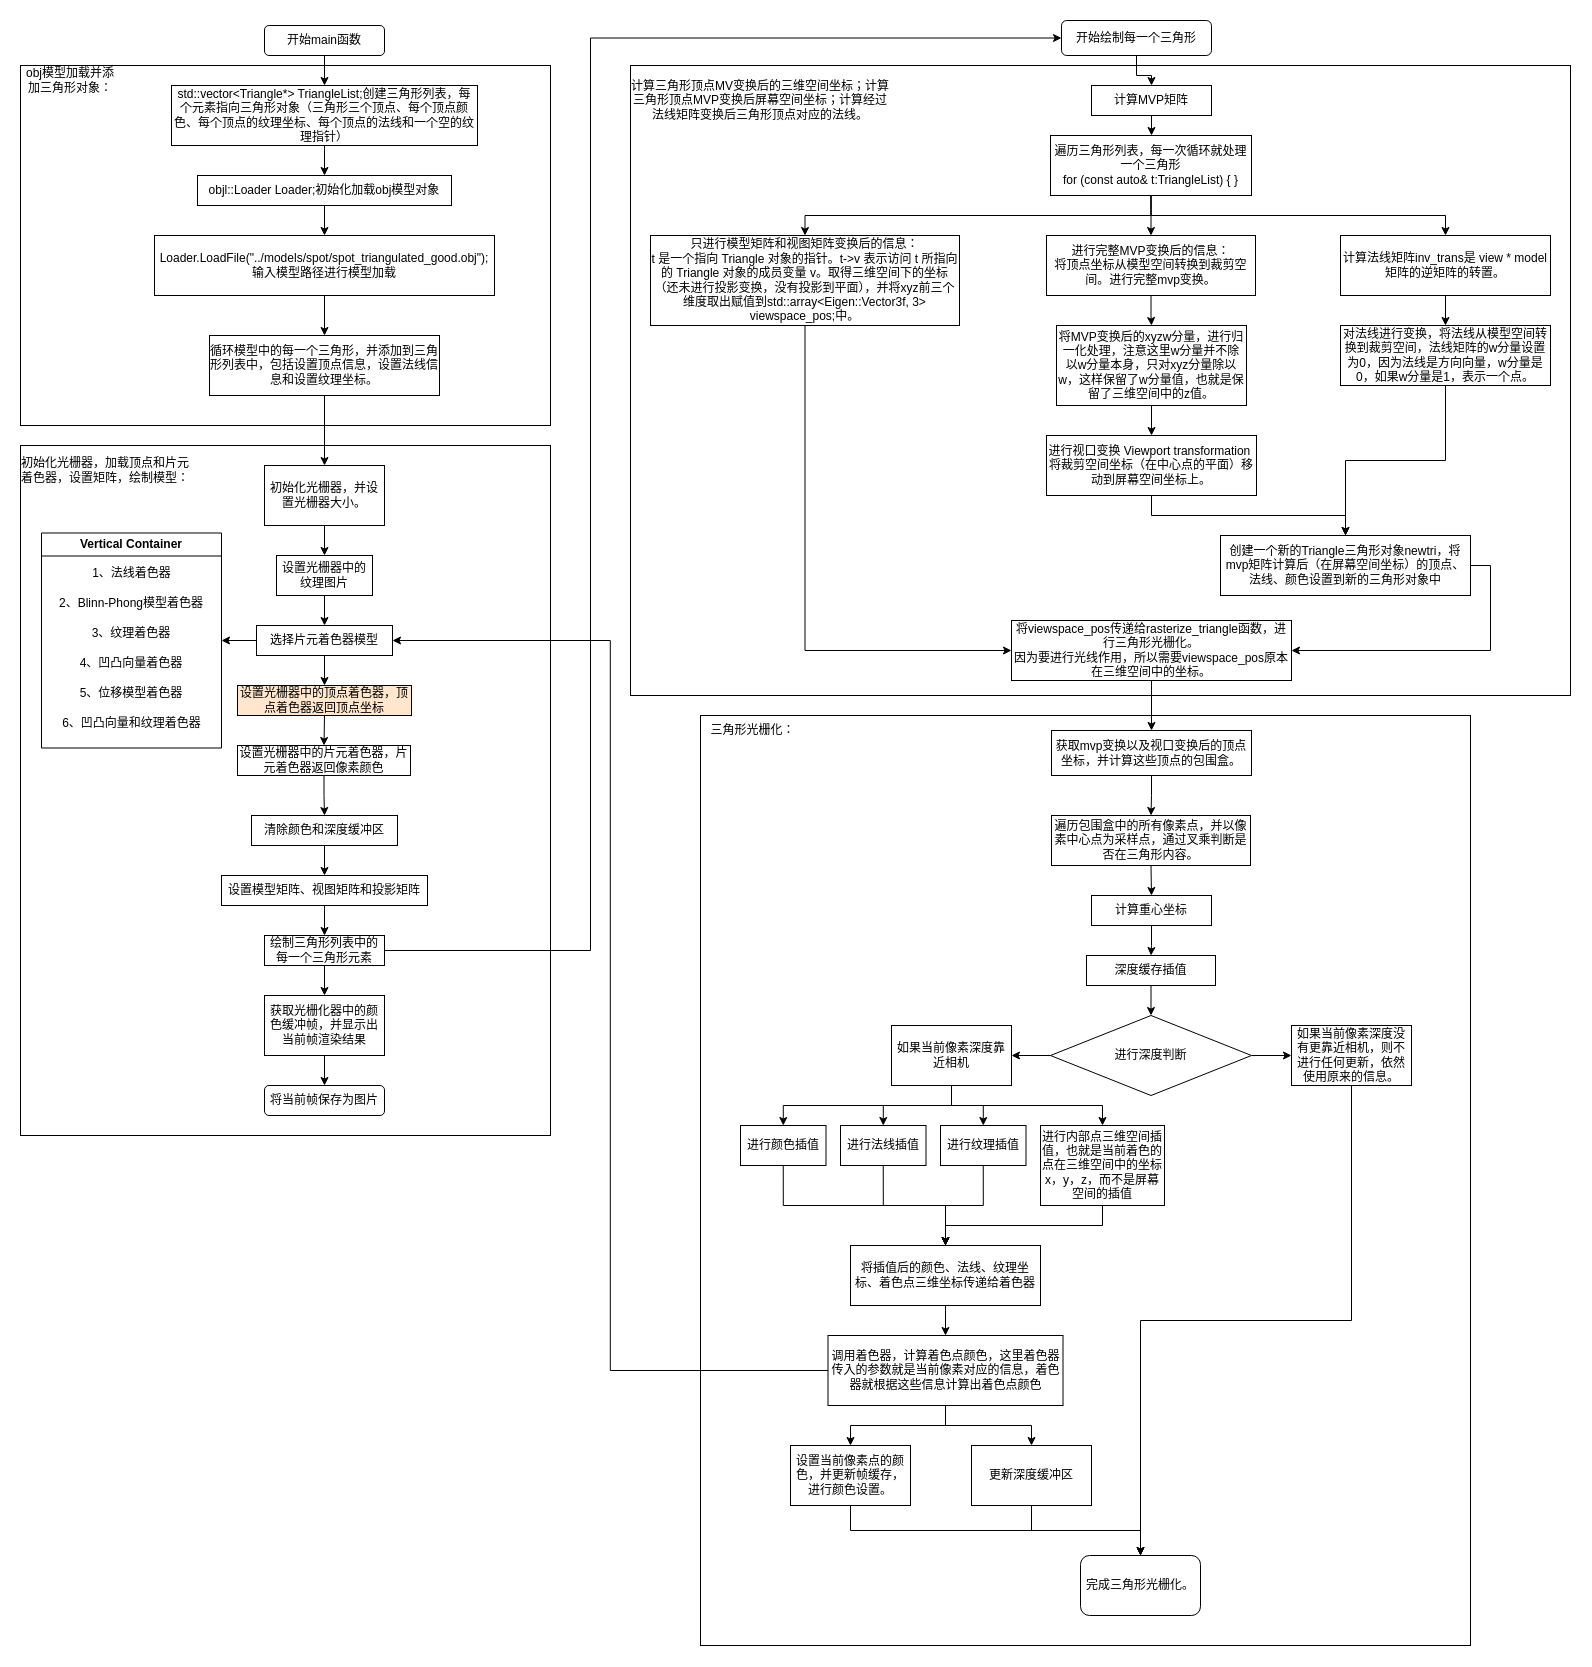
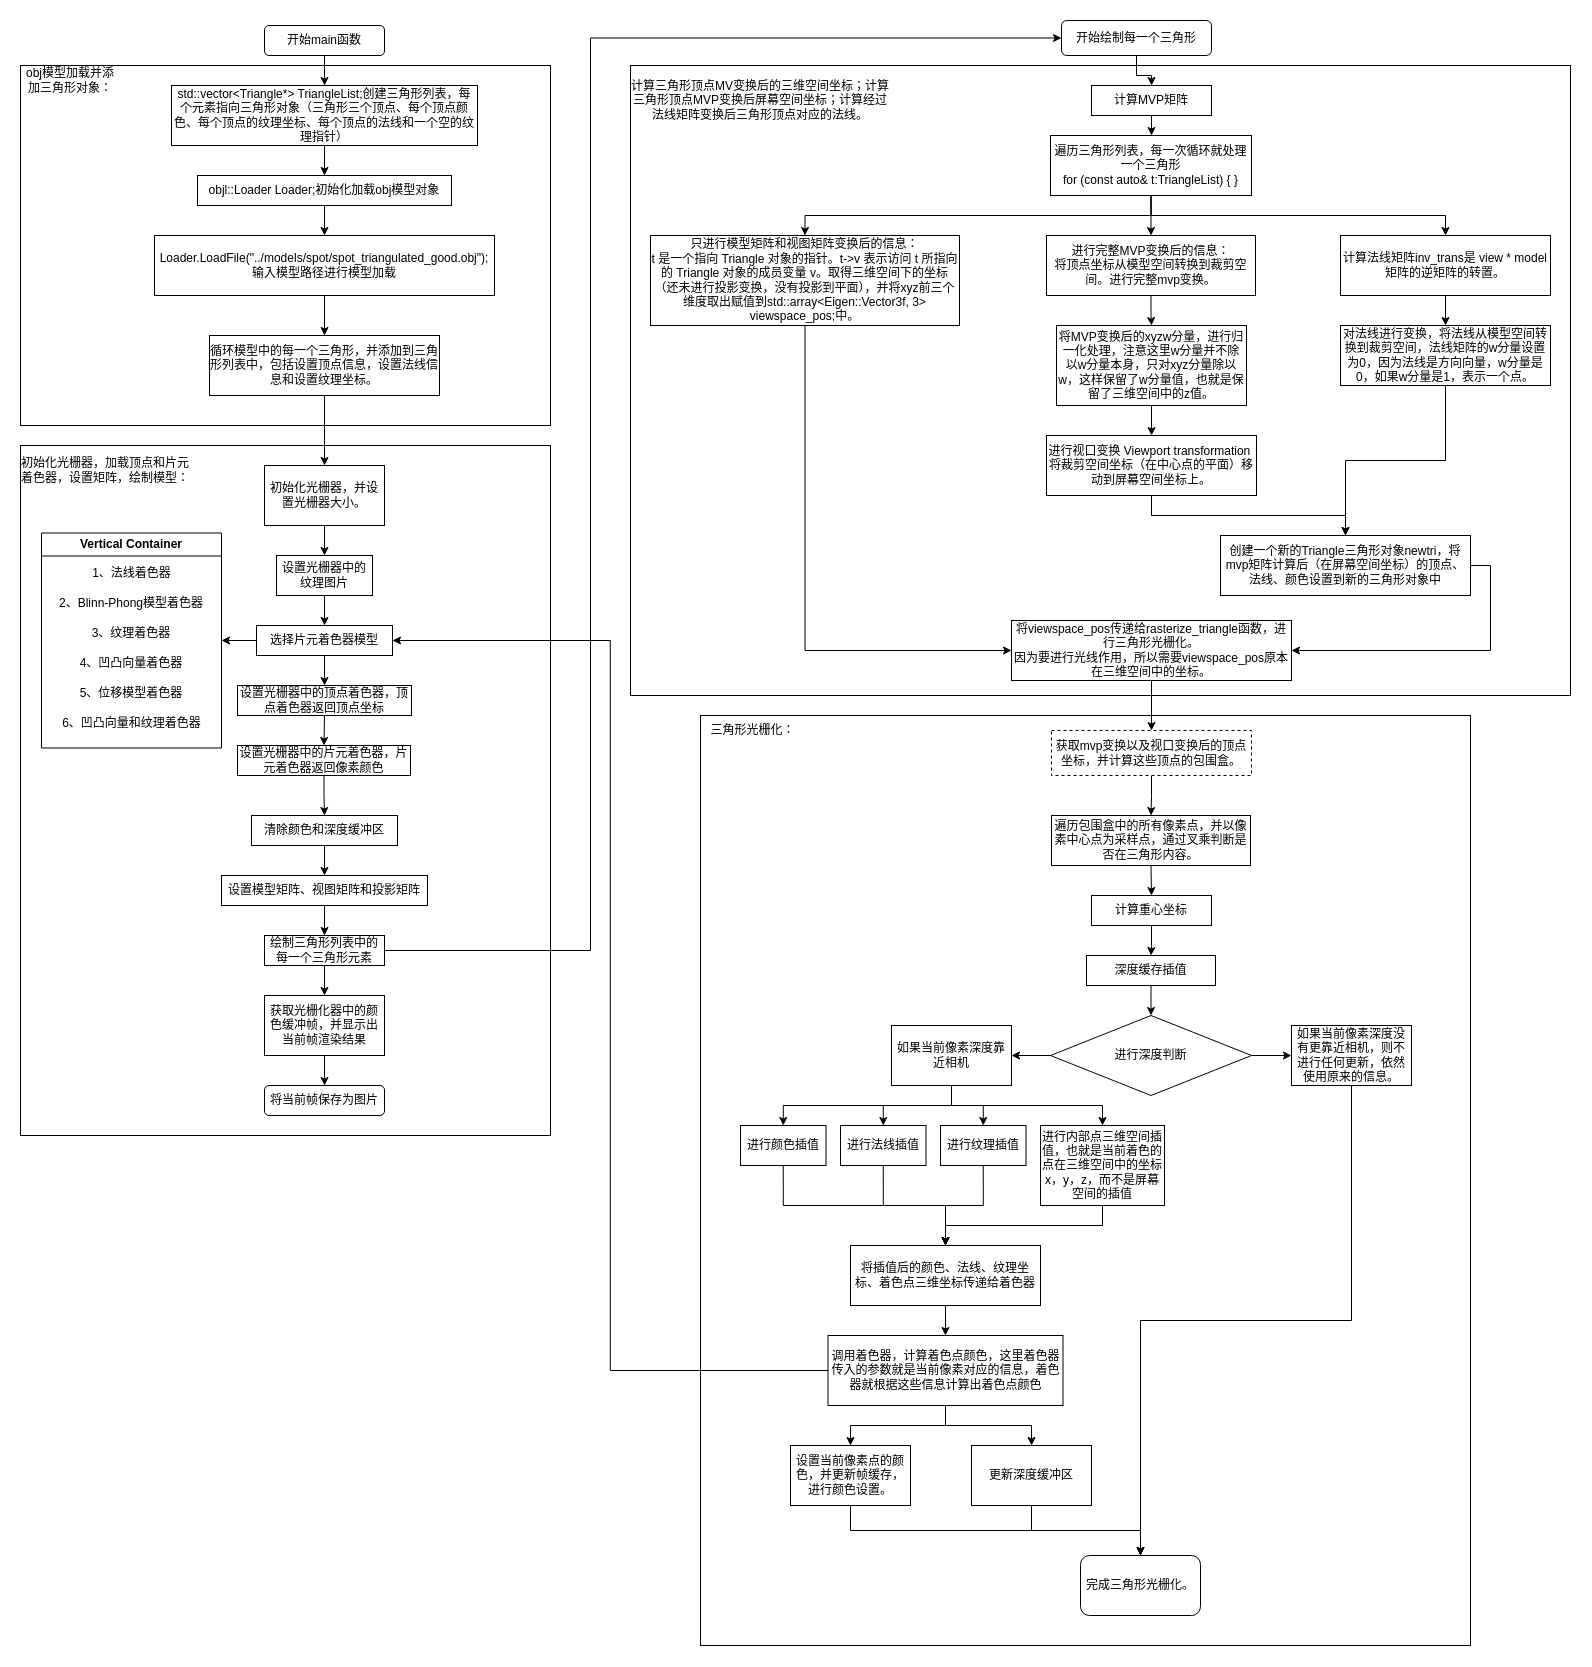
(325, 701) -> (325, 701)
(1152, 753) -> (1152, 753)
